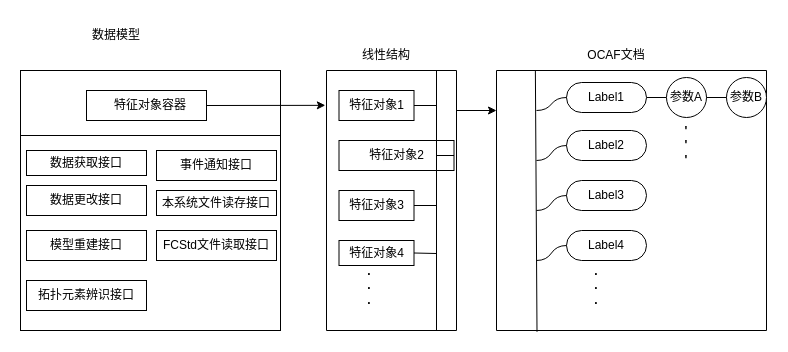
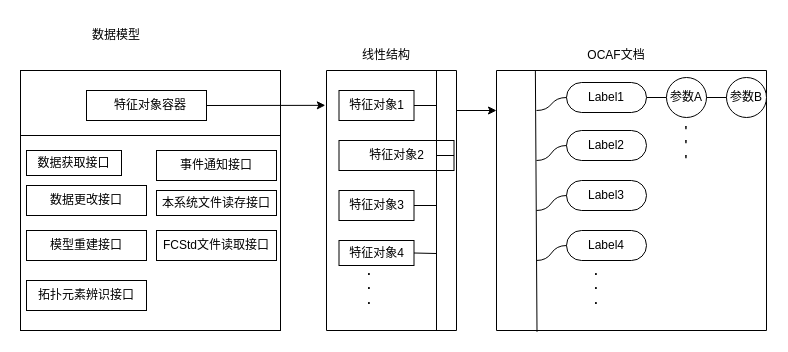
(87, 163) -> (74, 163)
